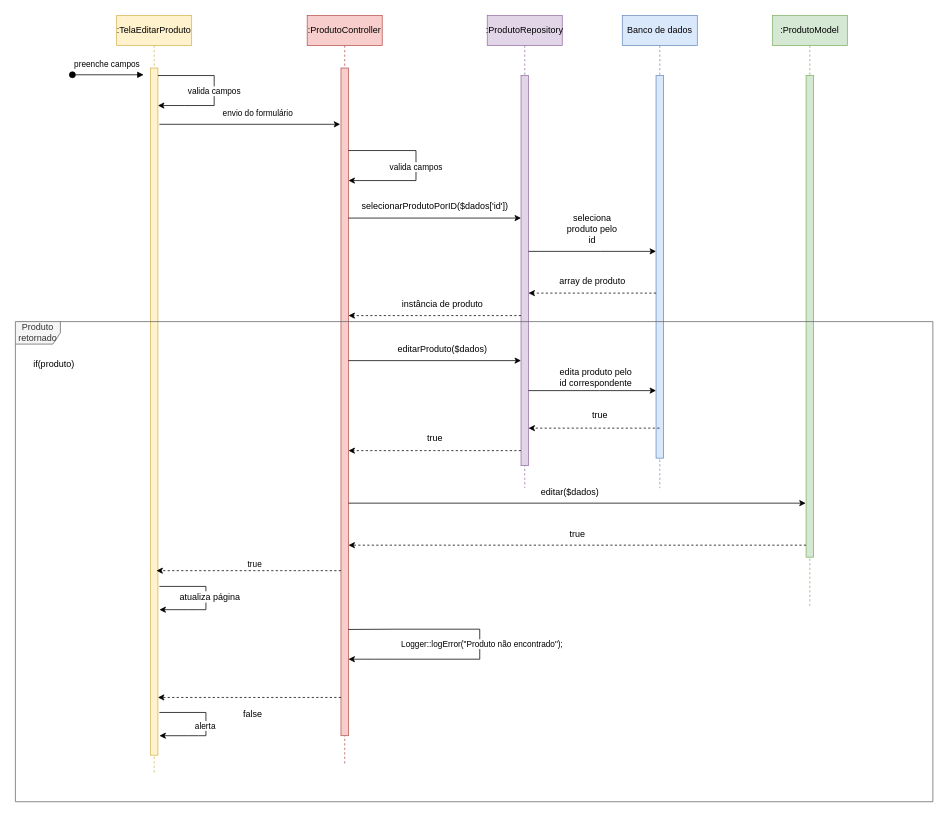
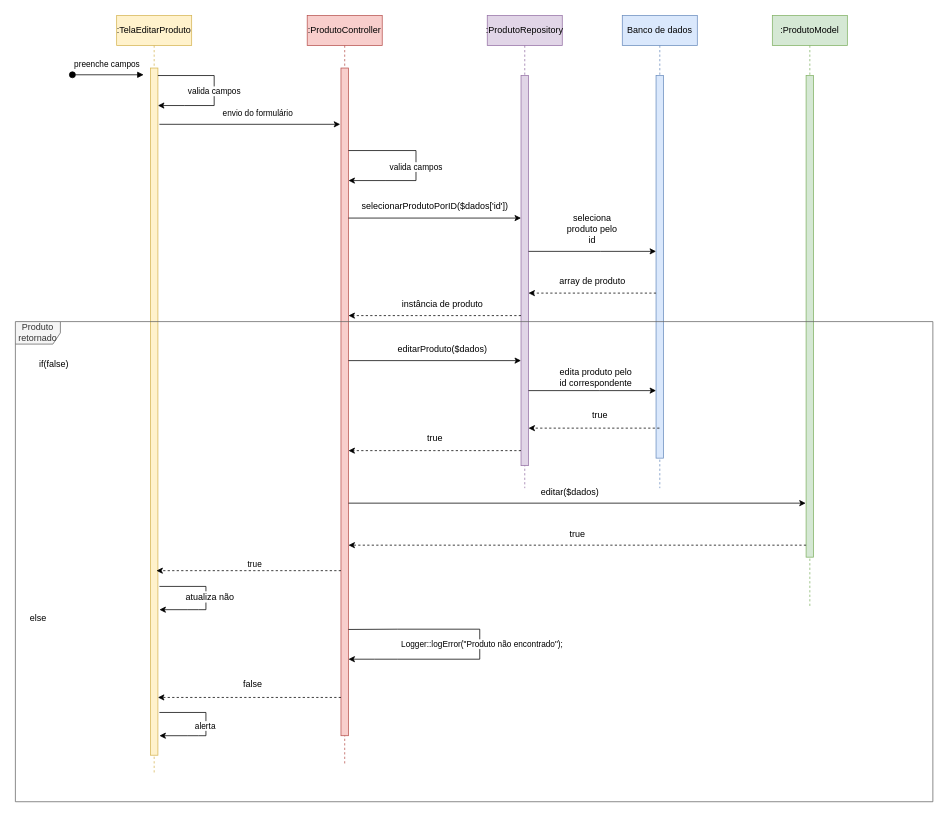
(54, 364) -> (54, 364)
(210, 597) -> (210, 597)
none -> (38, 618)
(252, 714) -> (252, 684)
